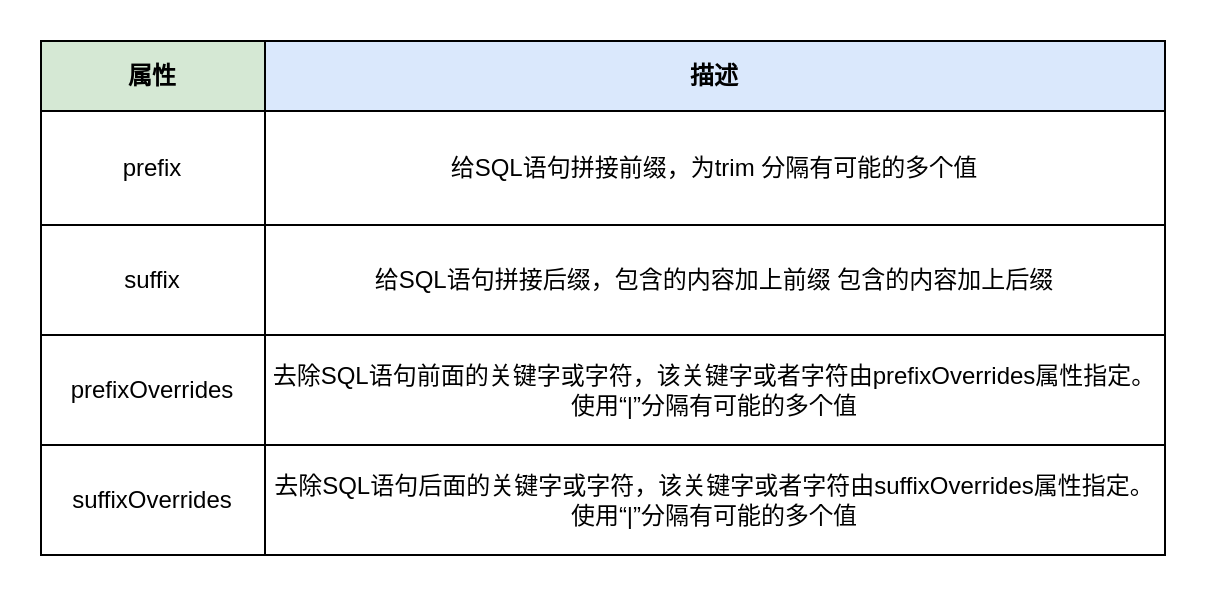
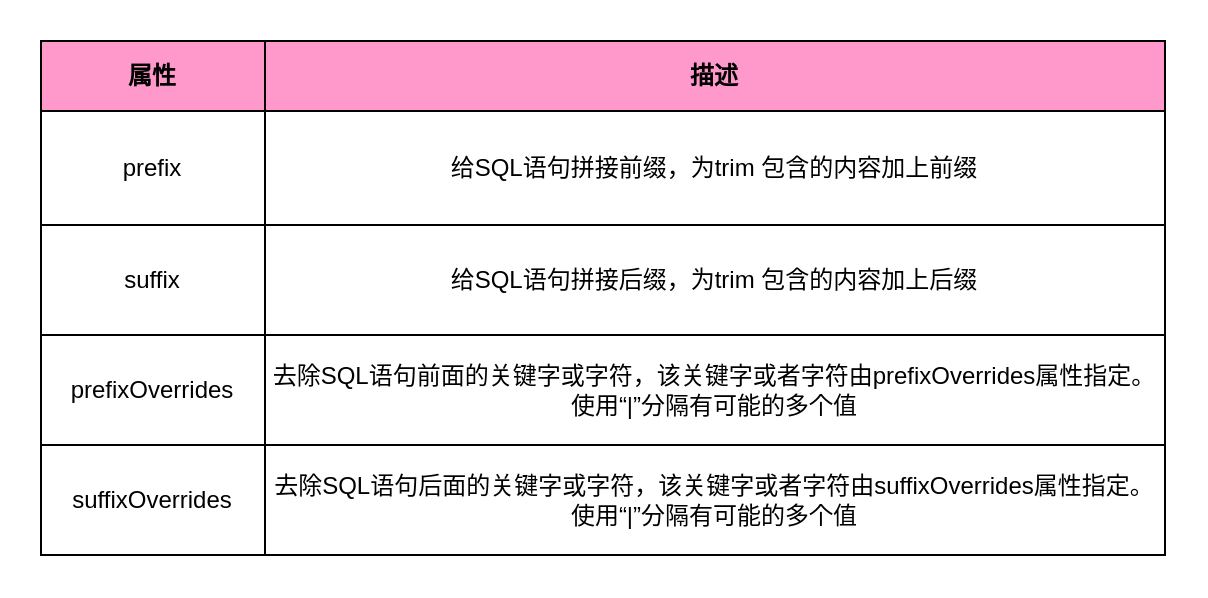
(153, 76) -> (153, 76)
(715, 76) -> (715, 76)
(715, 169) -> (715, 169)
(715, 281) -> (715, 281)
